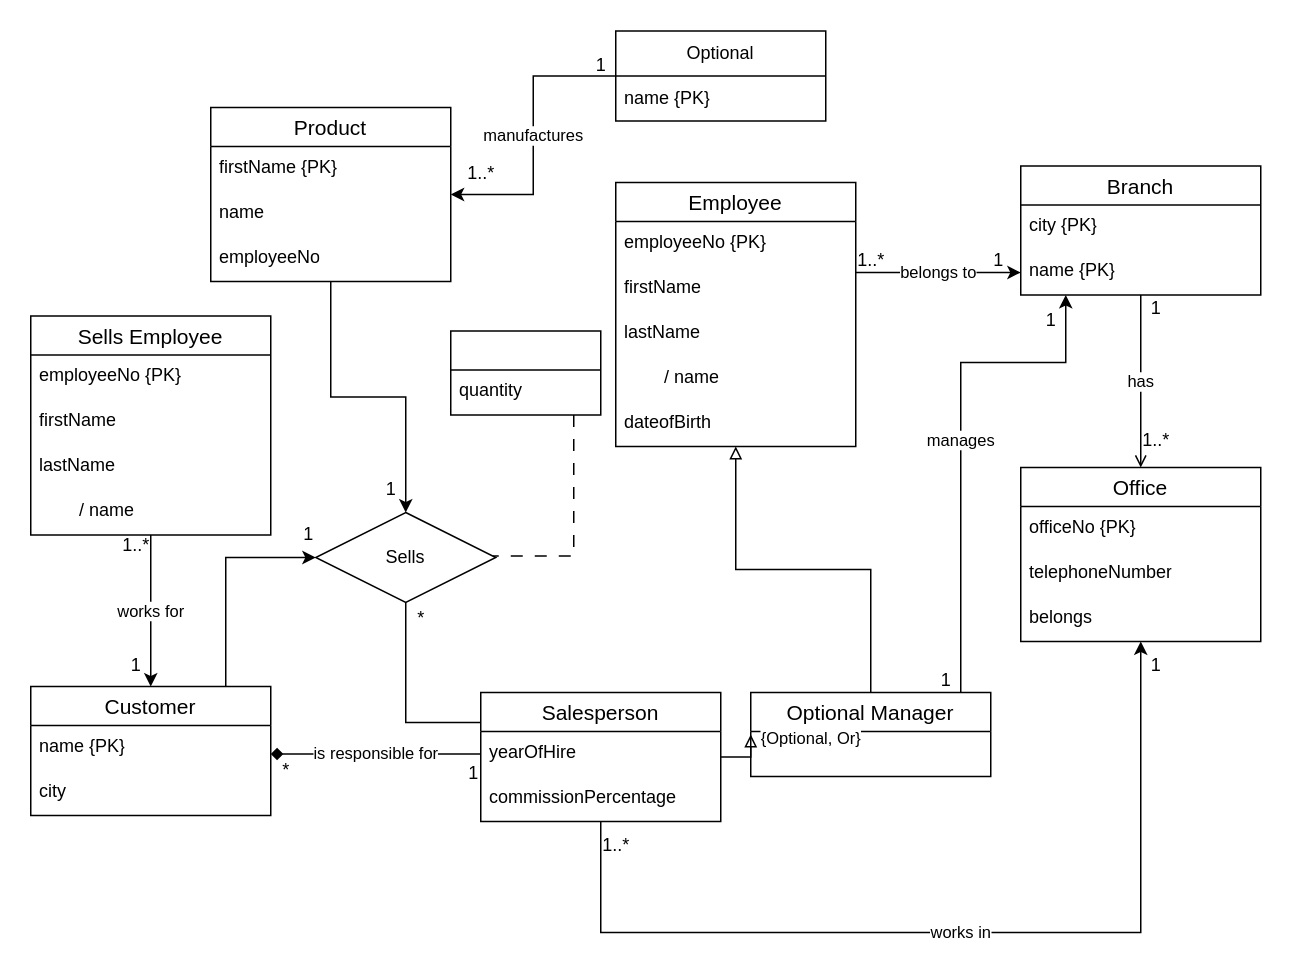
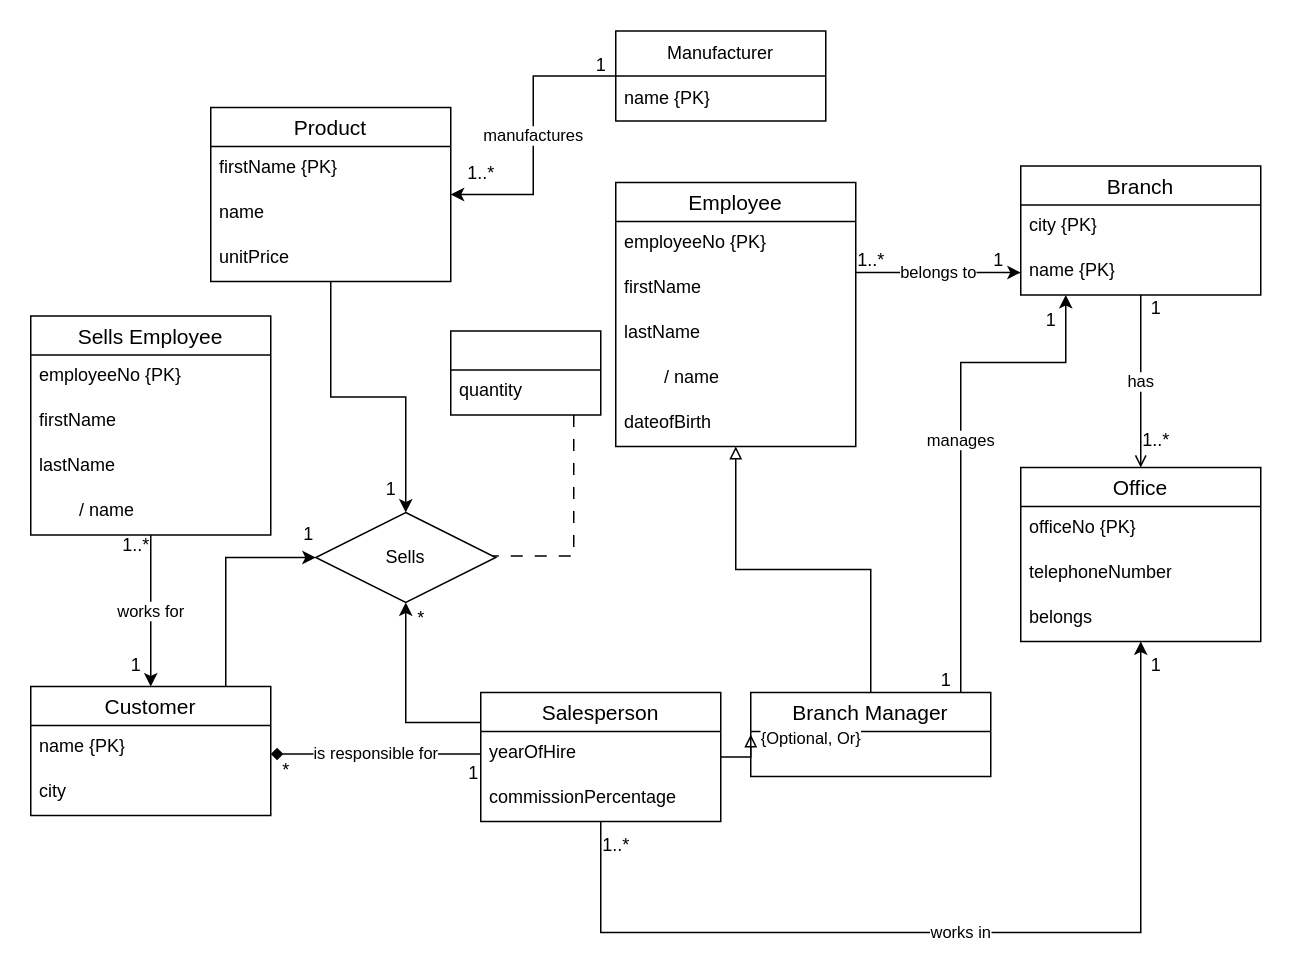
(721, 53) -> (721, 53)
(268, 258) -> (260, 258)
(406, 609) -> (406, 614)
(870, 713) -> (870, 713)
